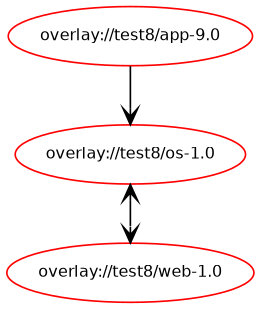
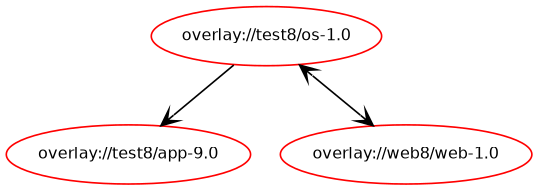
(130, 87) -> (204, 90)
(130, 273) -> (406, 154)
